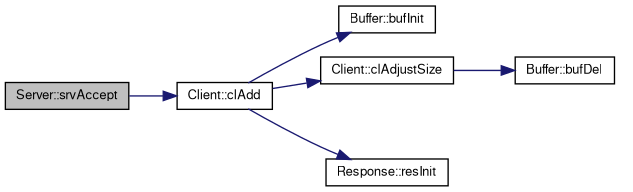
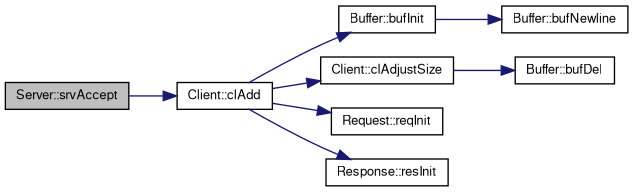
none -> (565, 19)
none -> (387, 121)
